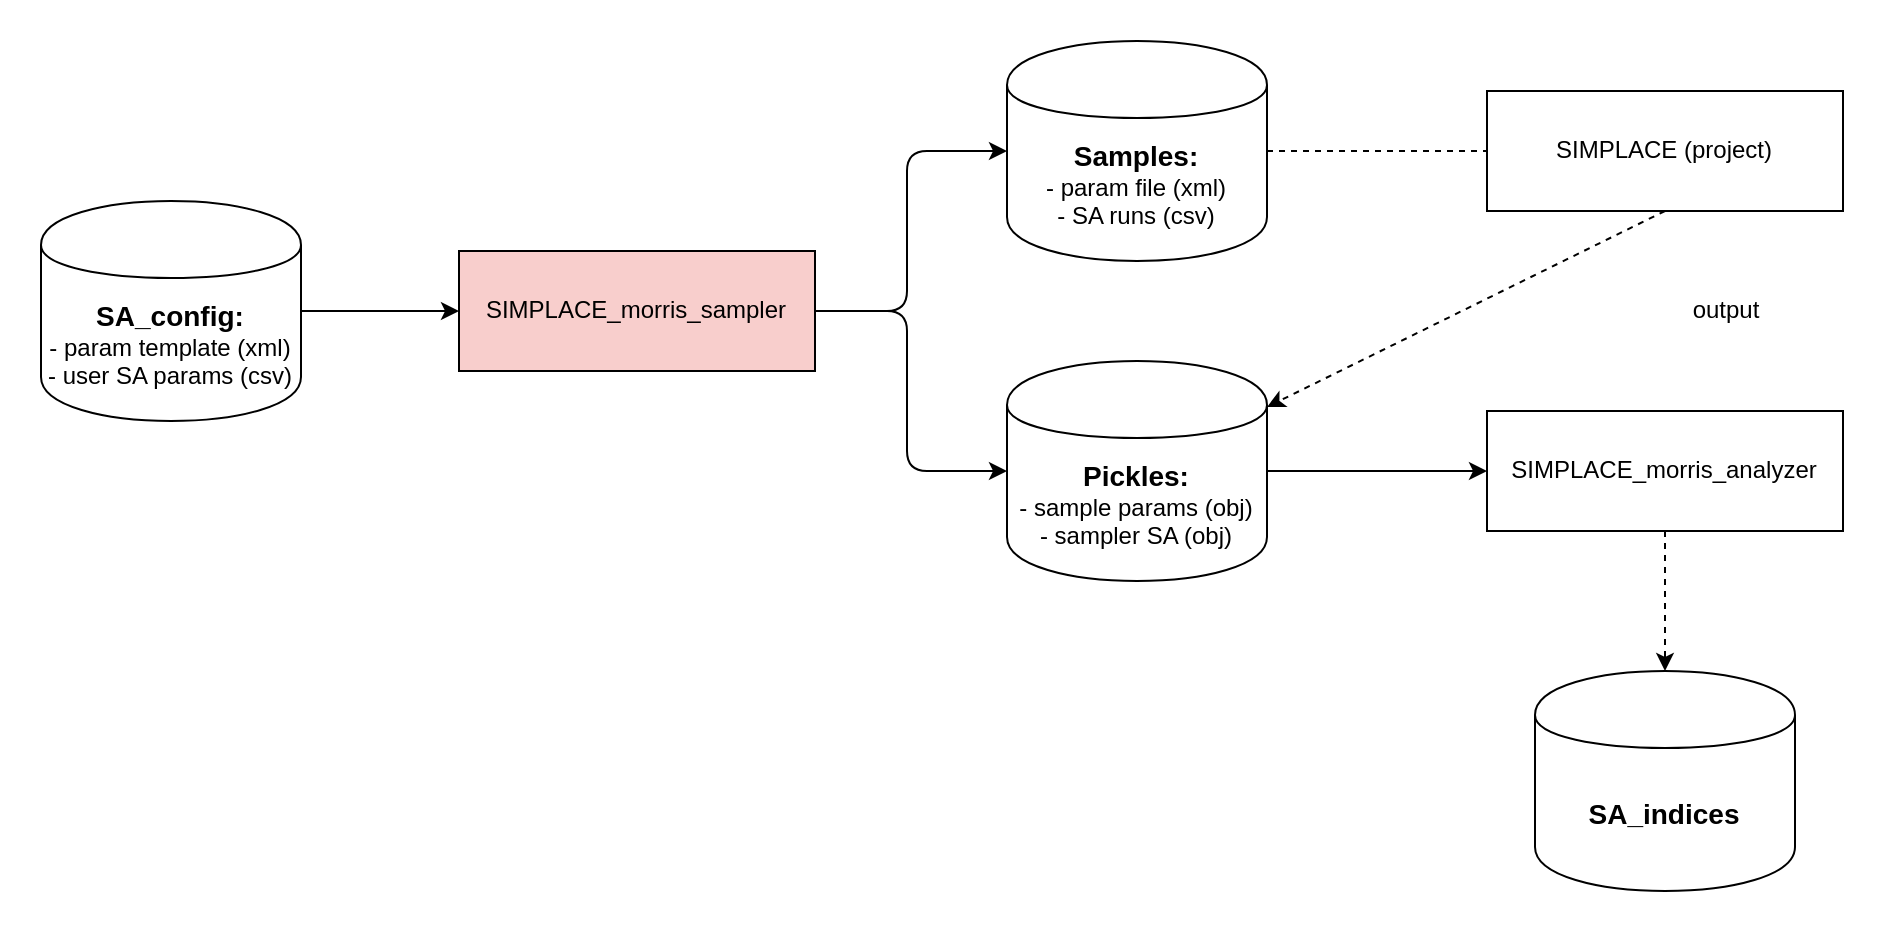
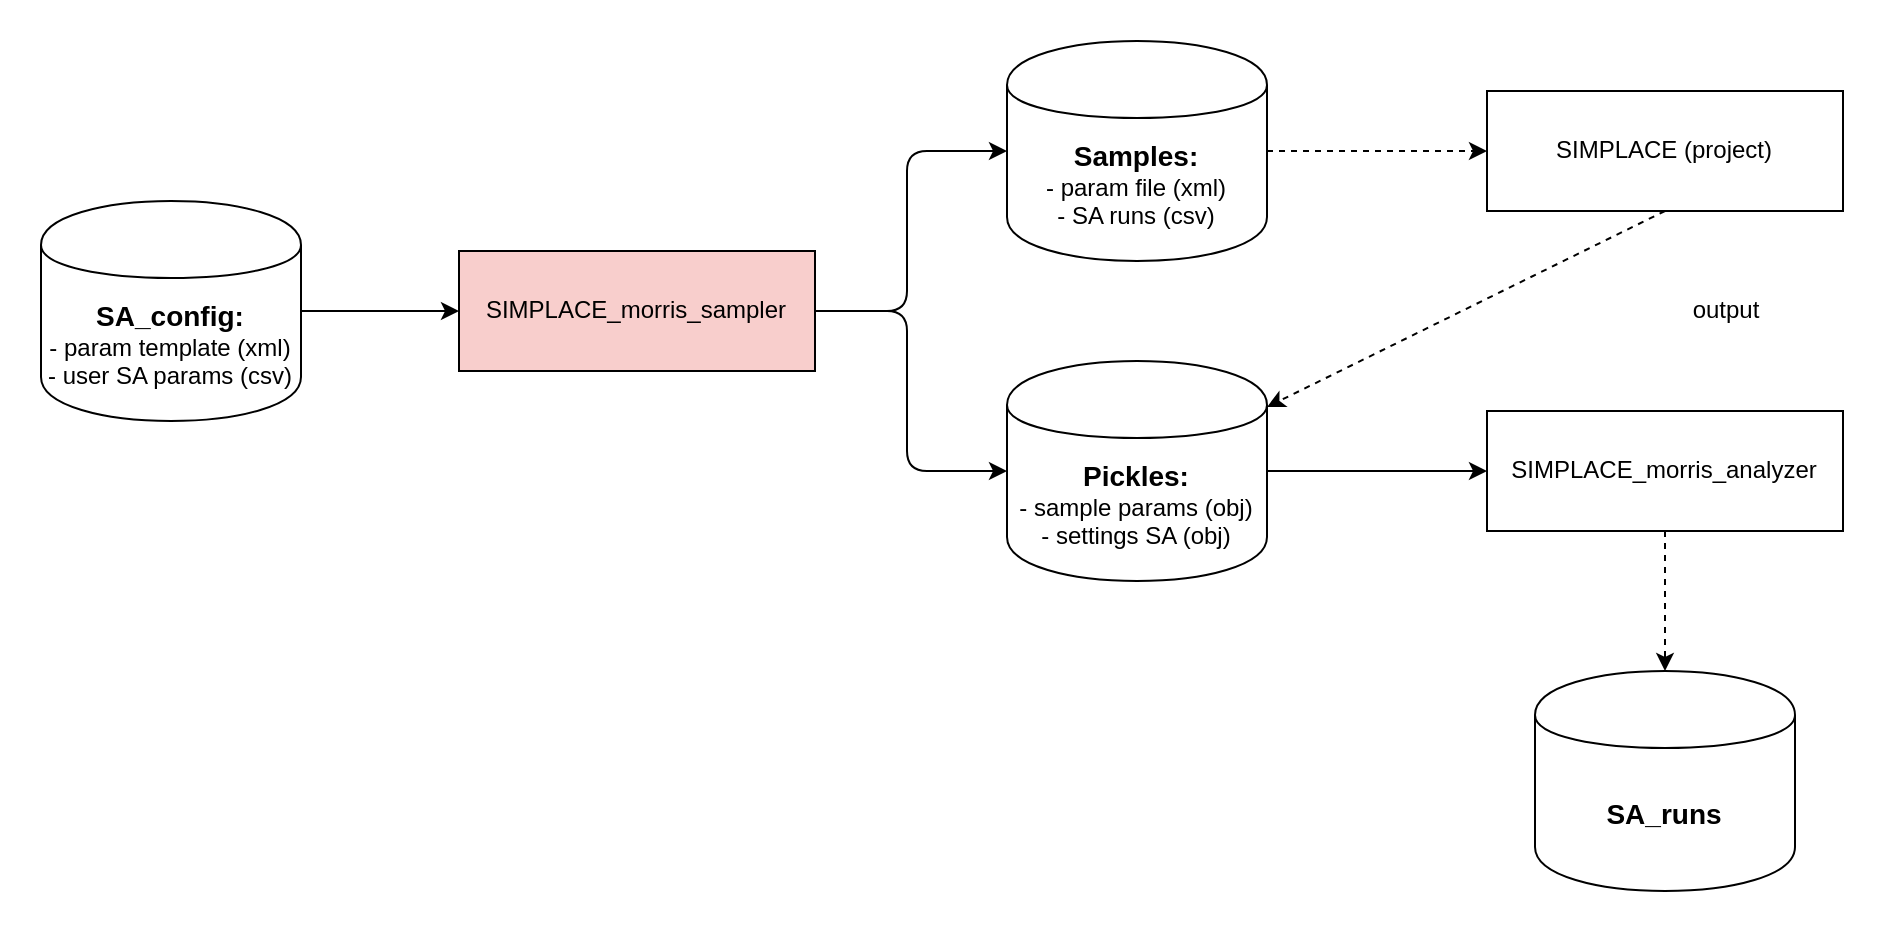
(1477, 151) -> (1472, 151)
(1137, 505) -> (1137, 505)
(1665, 815) -> (1665, 815)
